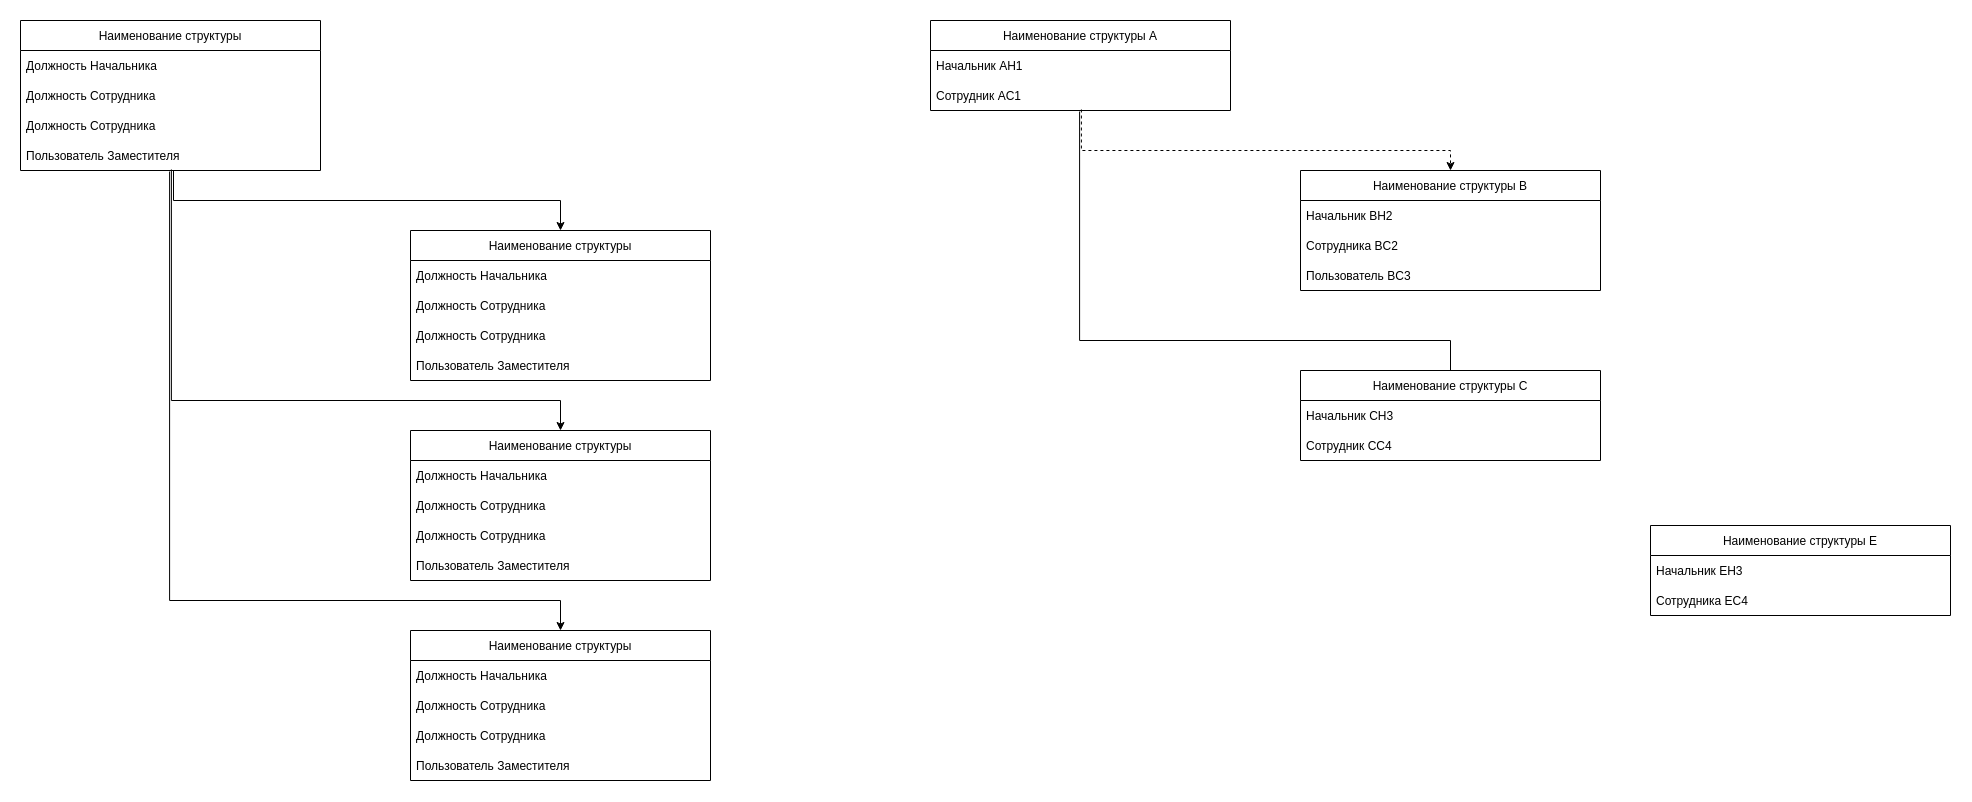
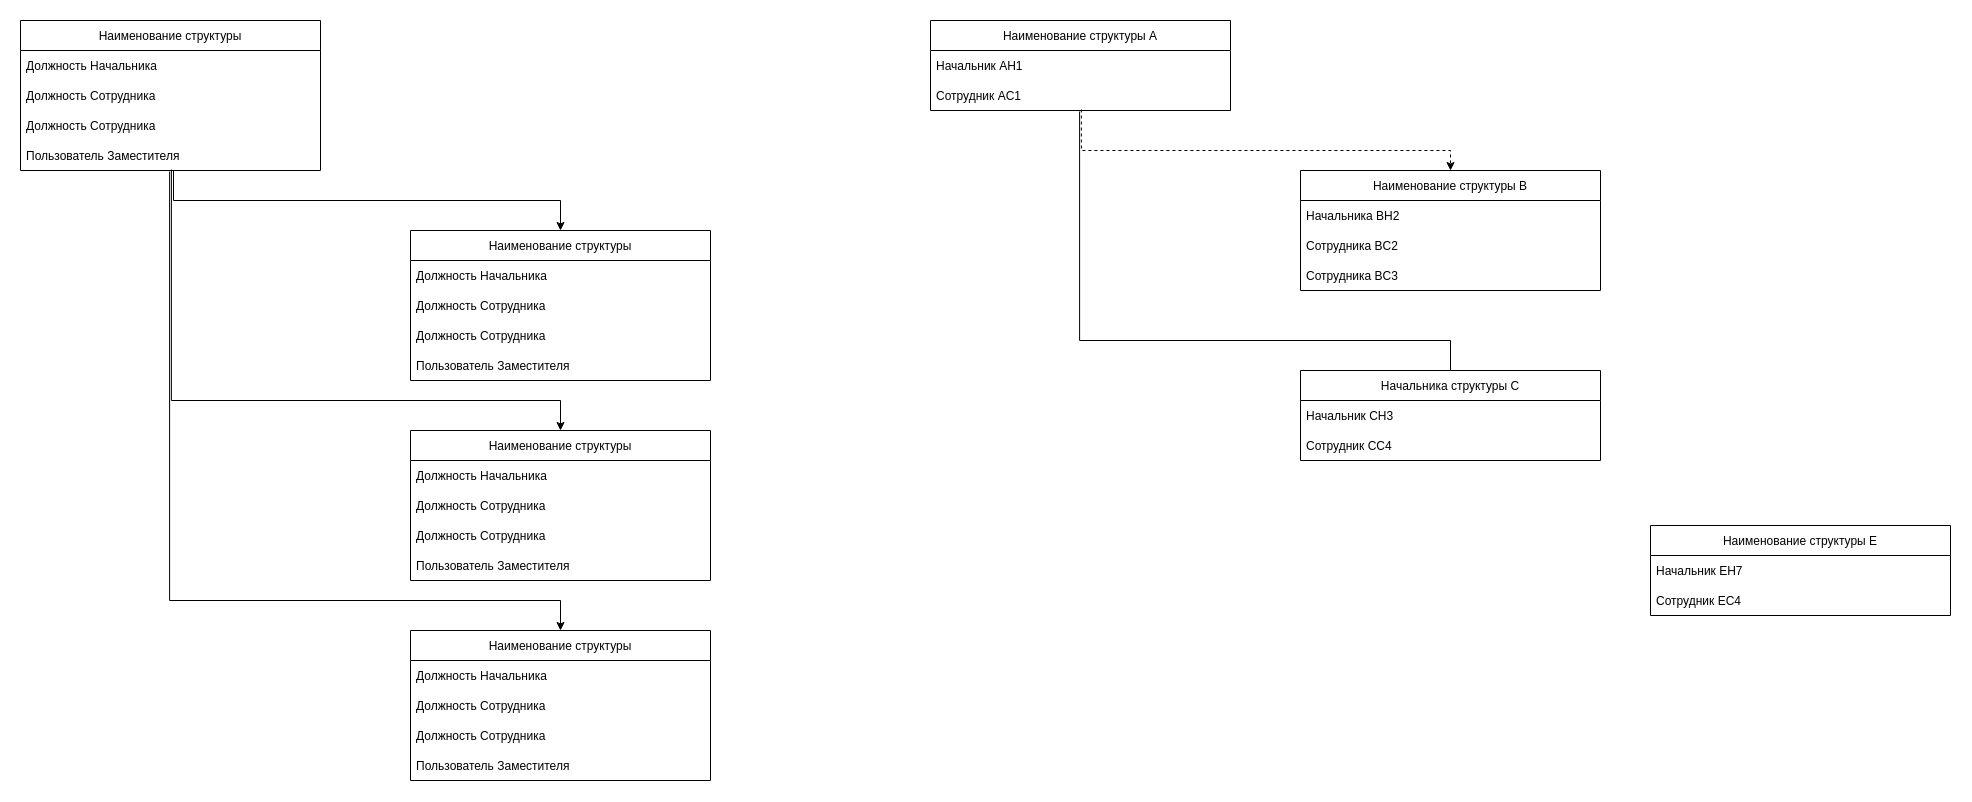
(1348, 216) -> (1351, 216)
(1358, 276) -> (1351, 276)
(1450, 386) -> (1450, 386)
(1698, 571) -> (1698, 571)
(1701, 601) -> (1698, 601)
